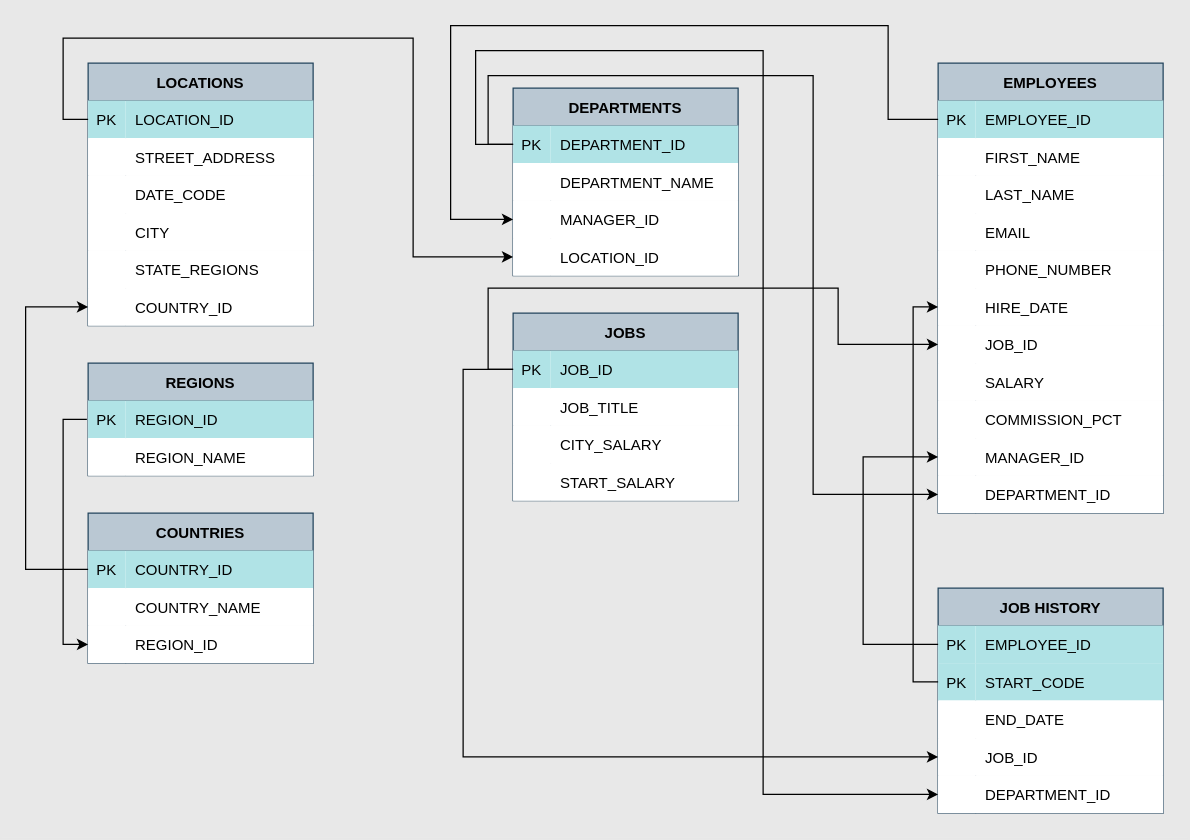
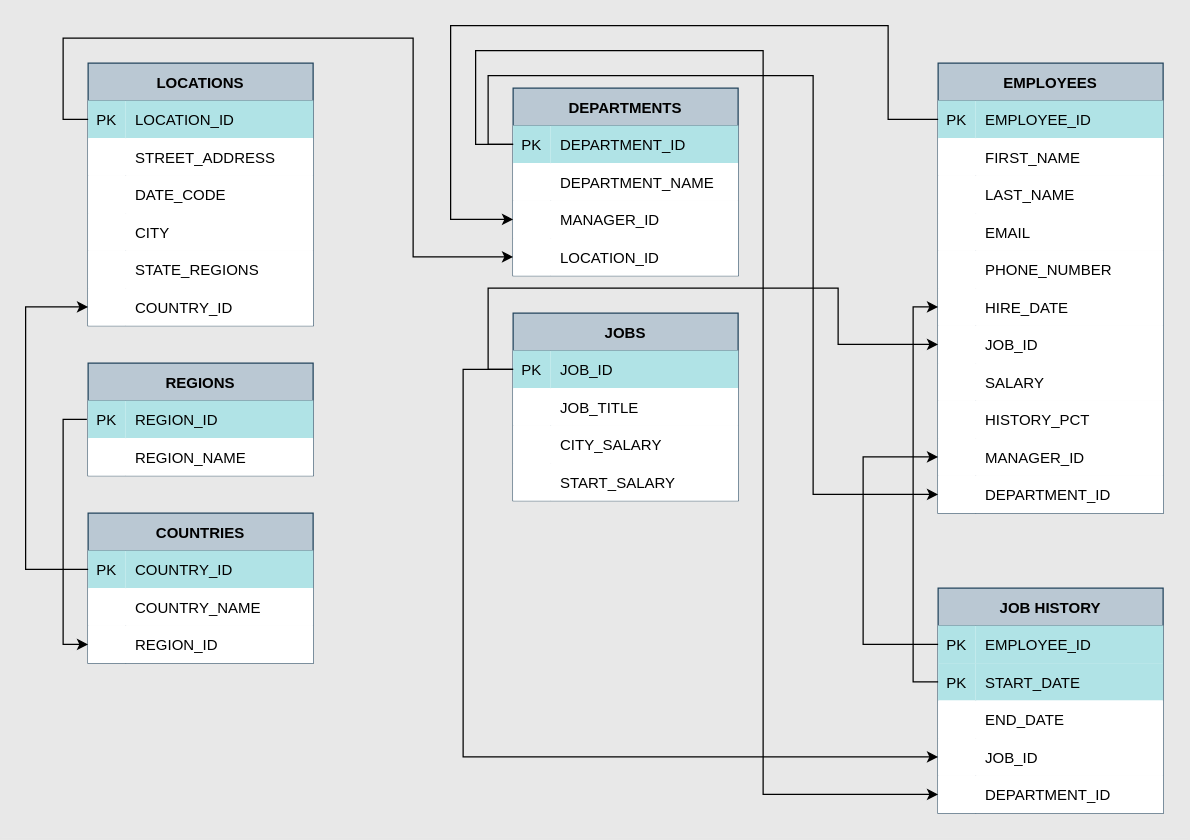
(1044, 420) -> (1031, 420)
(1027, 683) -> (1027, 683)
